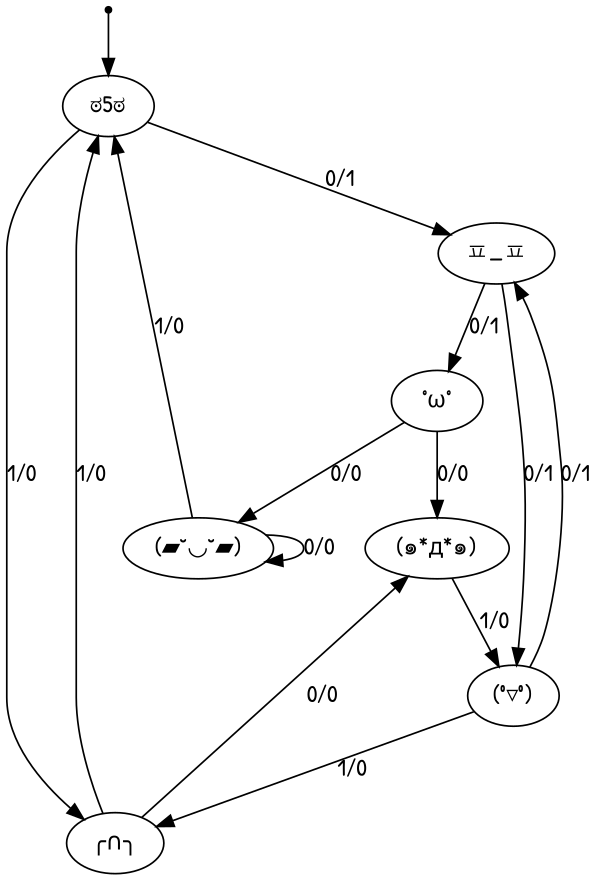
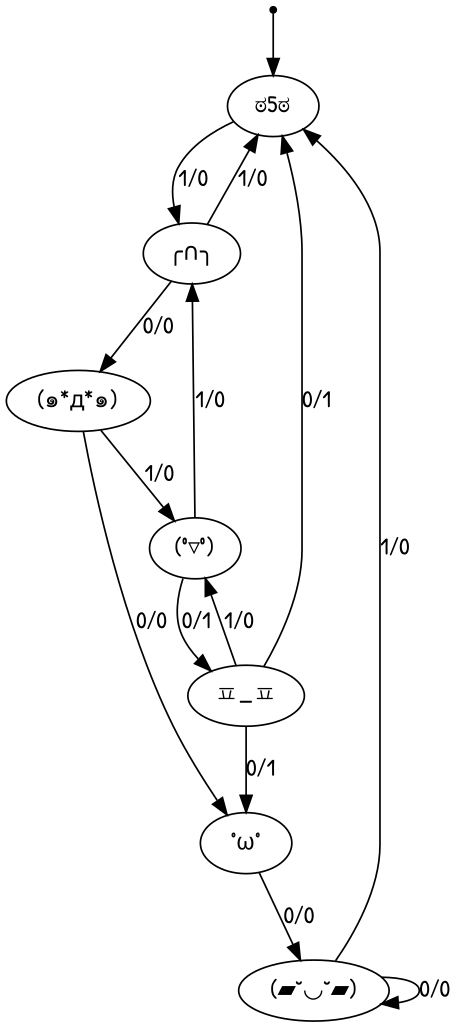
(291, 176) -> (302, 413)
(437, 466) -> (132, 623)
(539, 475) -> (239, 622)
